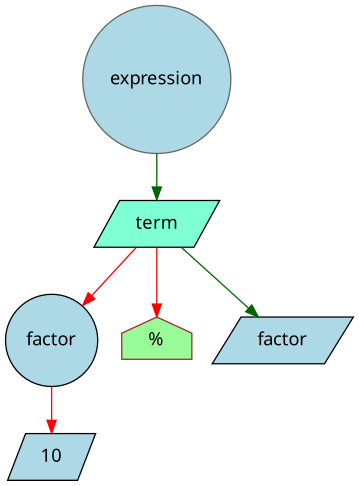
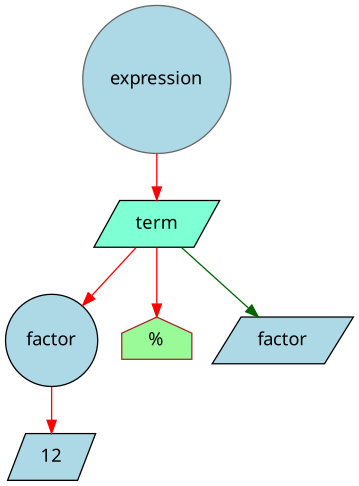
(157, 170) -> (157, 170)
(52, 457) -> (52, 457)
